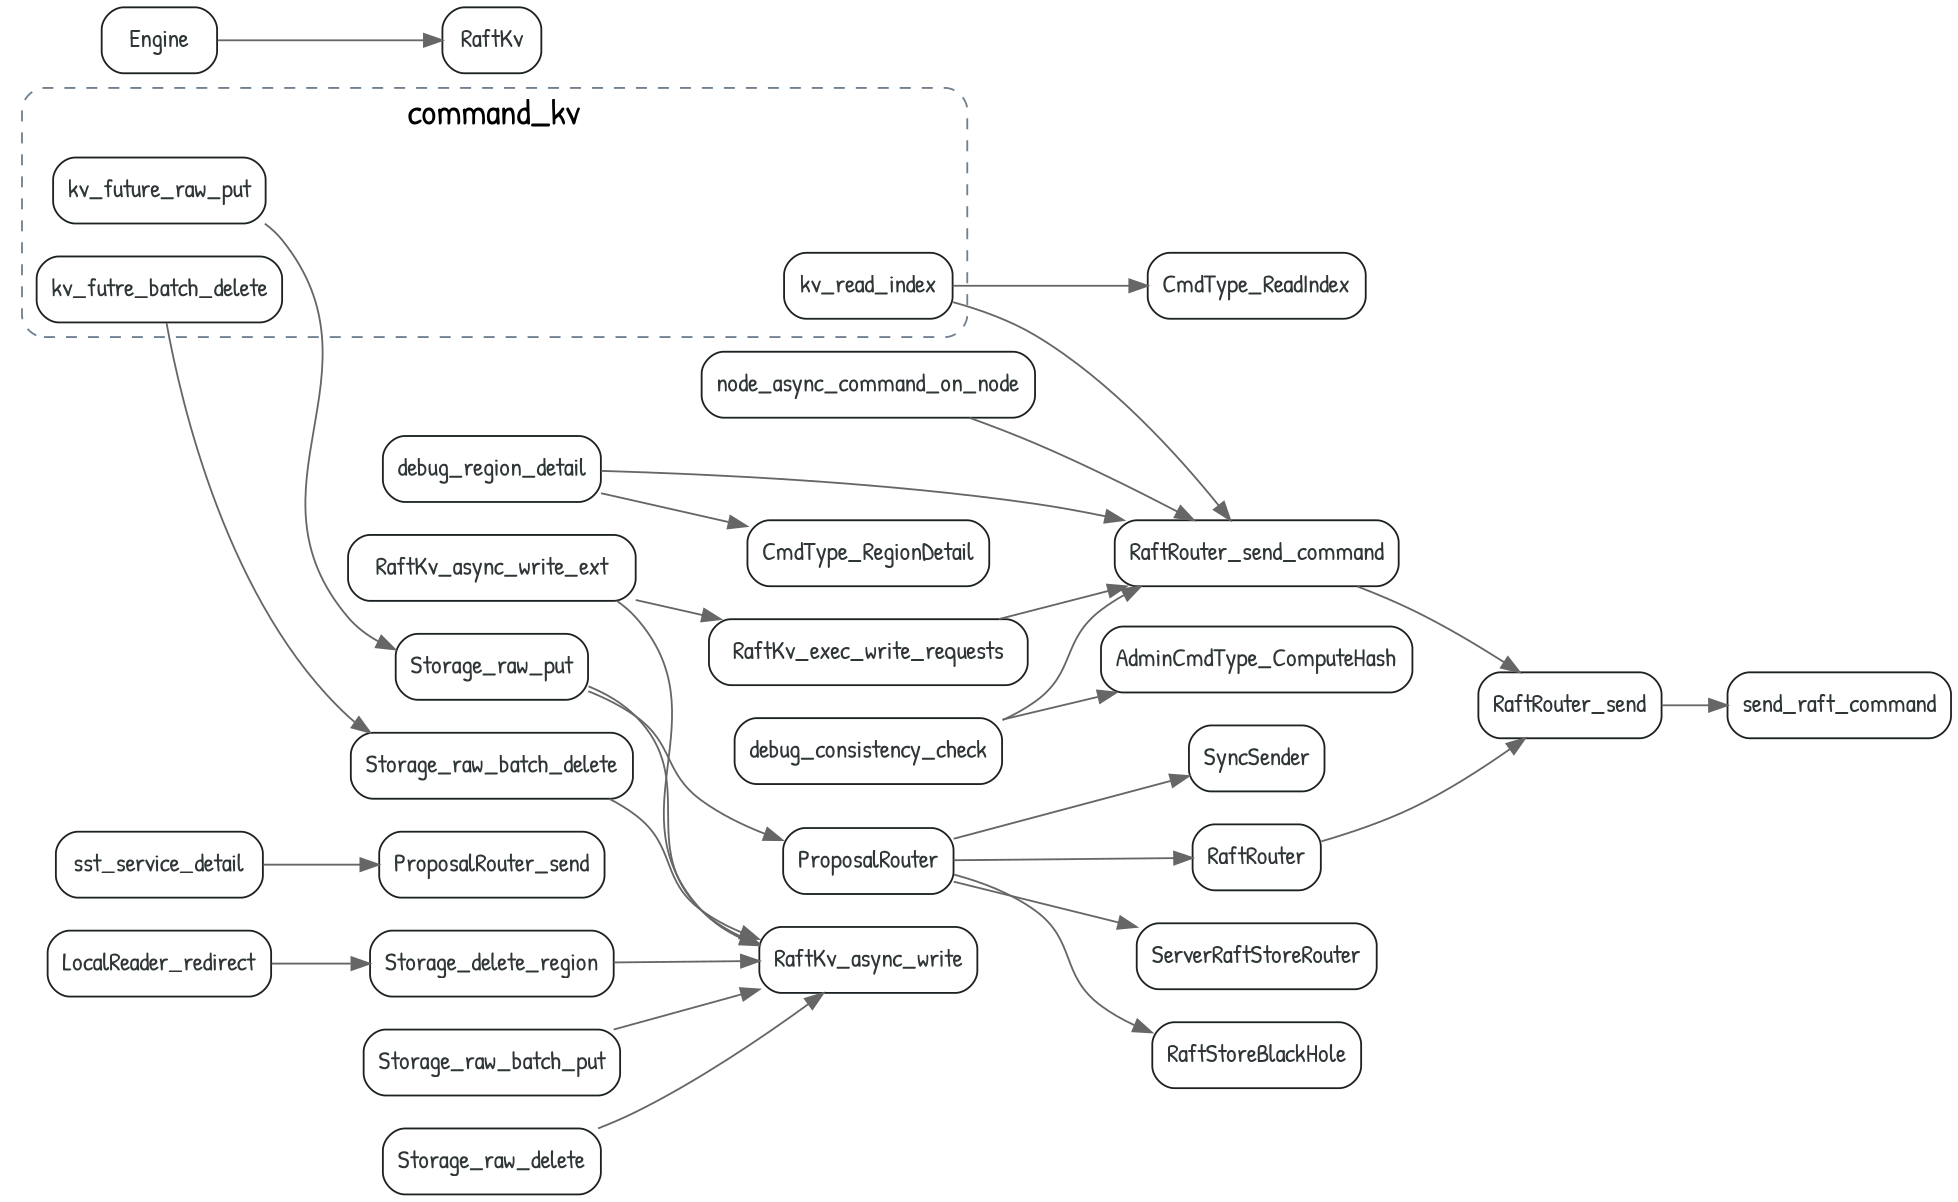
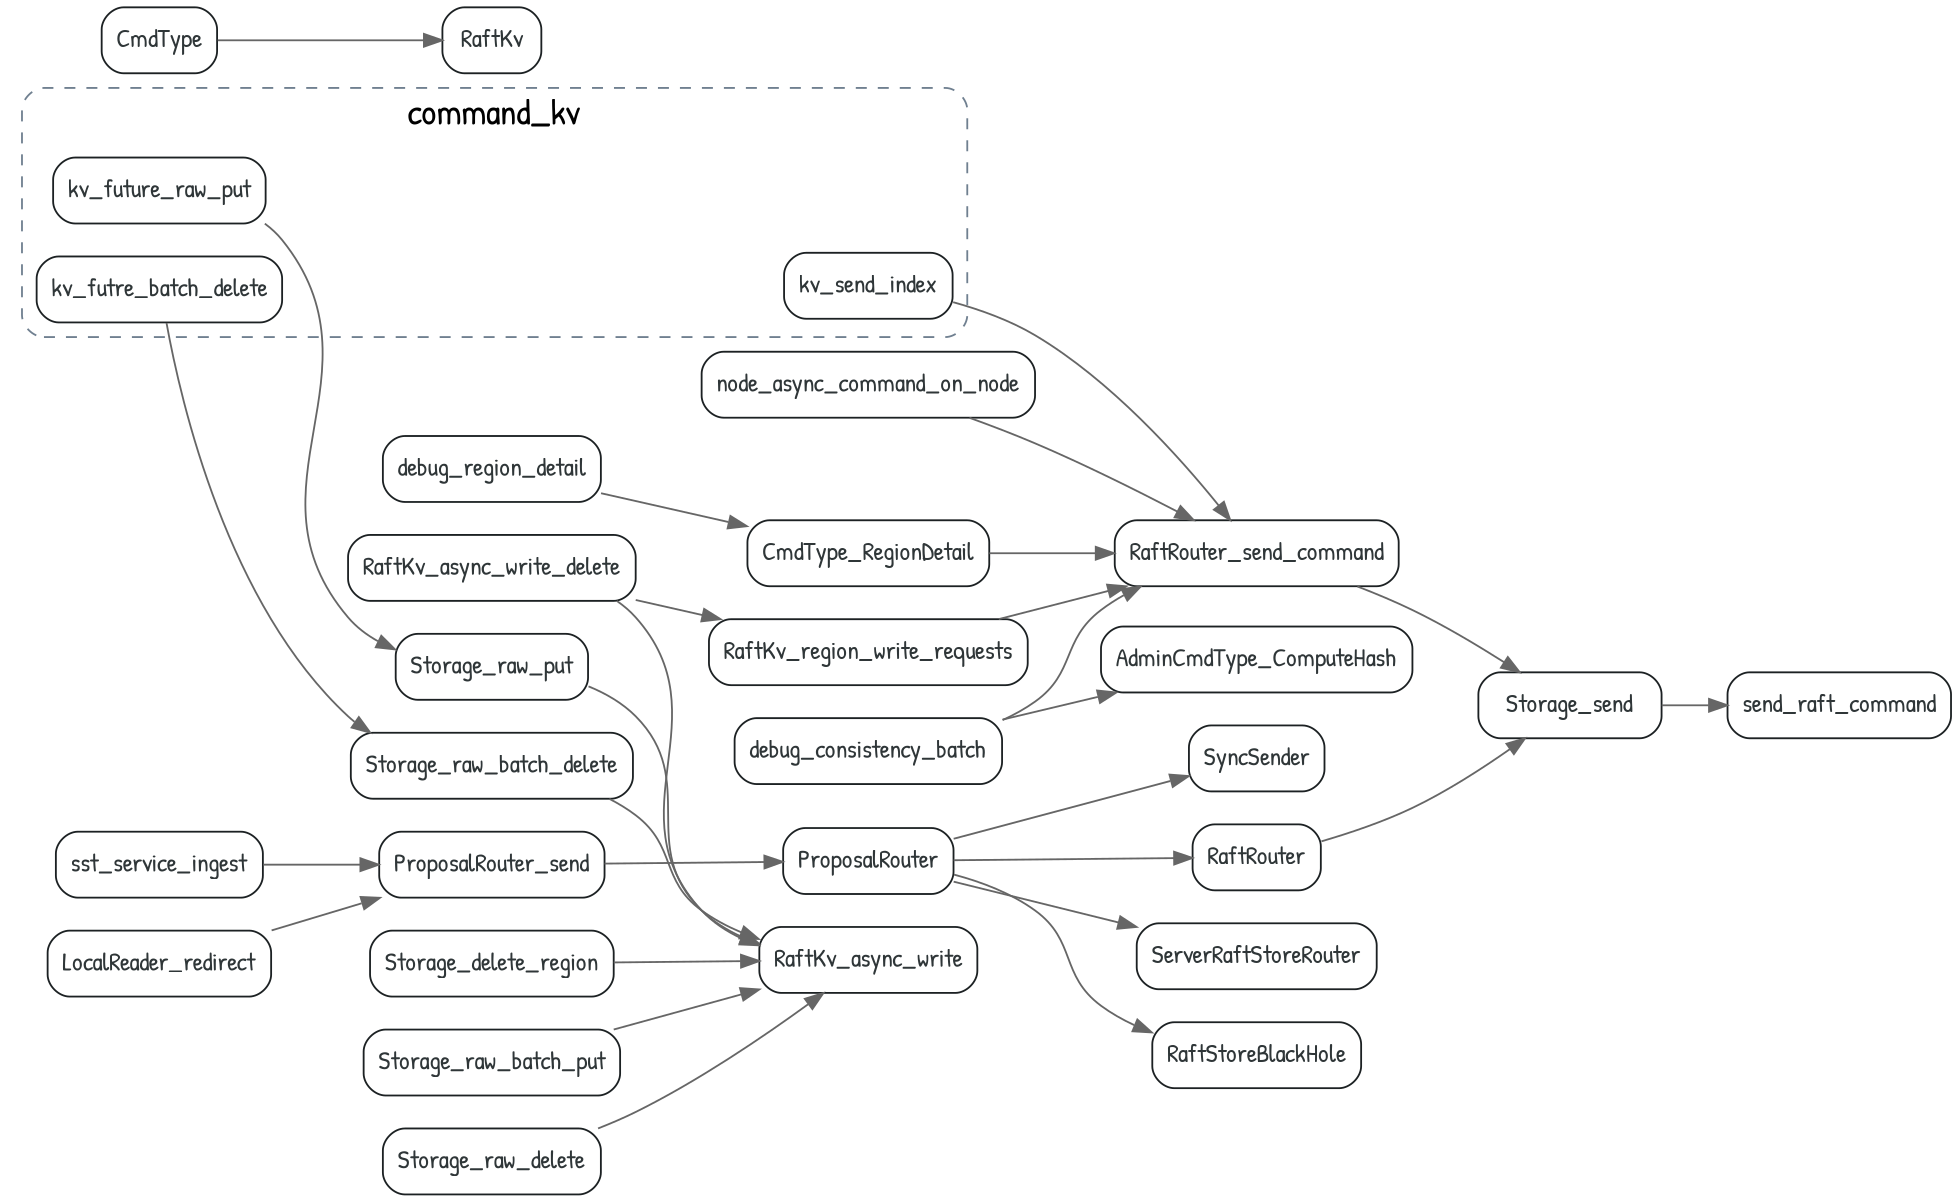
(159, 40) -> (159, 40)
(868, 286) -> (868, 286)
(1257, 286) -> none
(854, 484) -> (1042, 553)
(492, 568) -> (492, 568)
(868, 652) -> (868, 652)
(1570, 705) -> (1570, 705)
(868, 751) -> (868, 751)
(679, 776) -> (688, 863)
(159, 865) -> (159, 865)
(311, 964) -> (317, 917)
